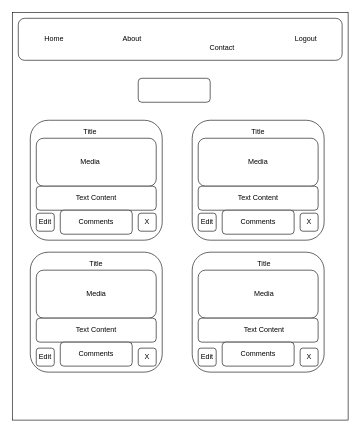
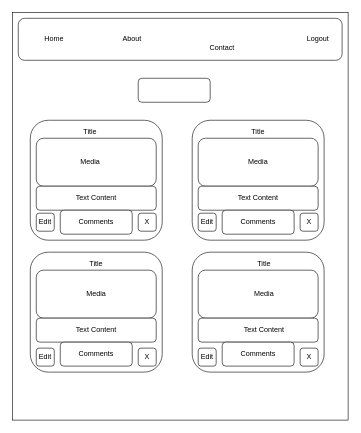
(306, 39) -> (318, 39)
